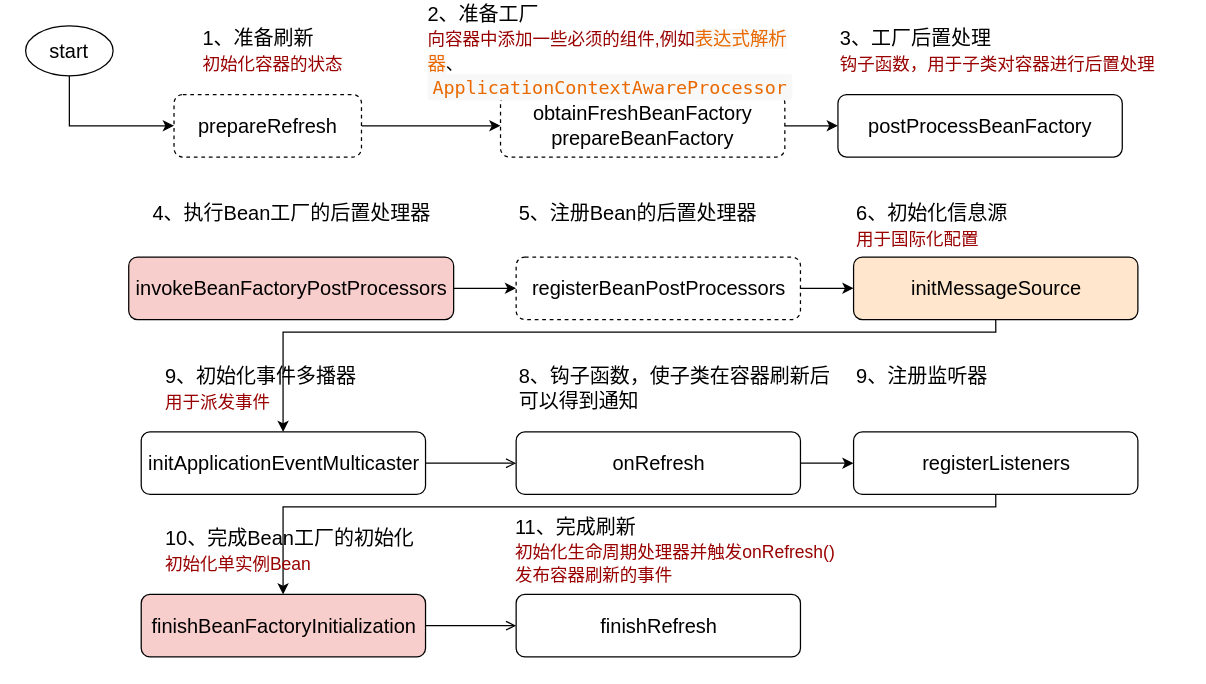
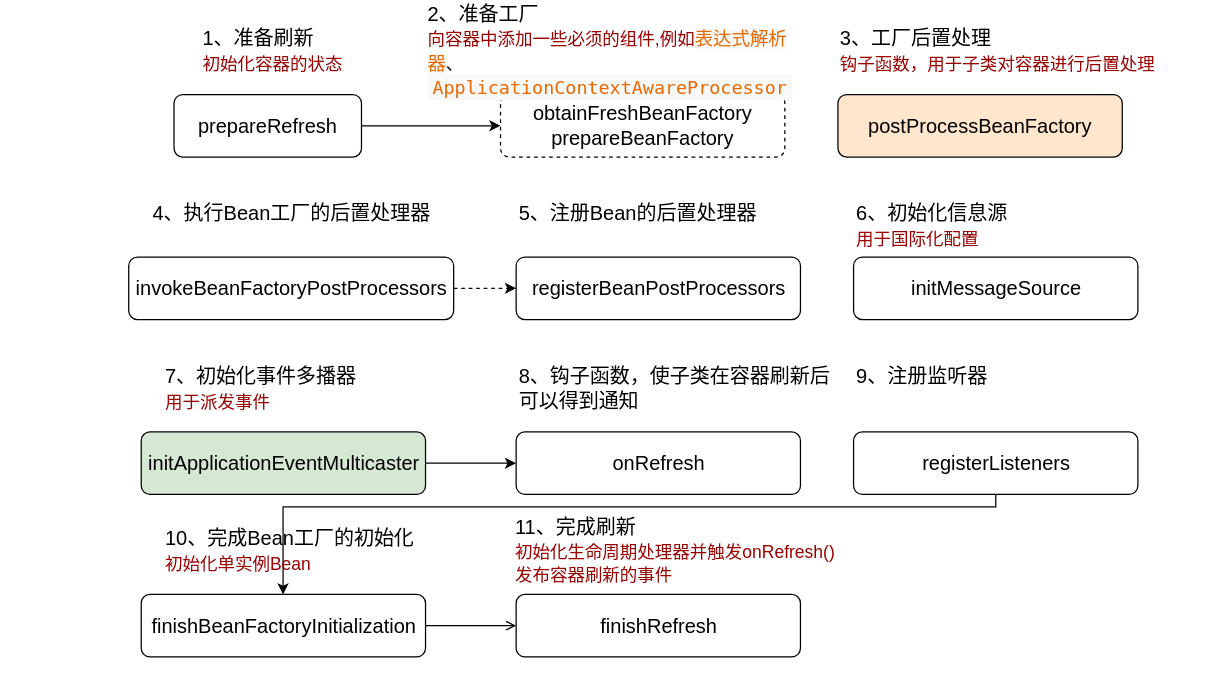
(69, 51) -> none
(93, 126) -> none
(268, 126) -> (268, 126)
(807, 126) -> none
(980, 126) -> (980, 126)
(291, 288) -> (291, 288)
(481, 288) -> (481, 288)
(658, 288) -> (658, 288)
(823, 288) -> none
(996, 288) -> (996, 288)
(600, 332) -> none
(261, 388) -> (261, 388)
(283, 463) -> (283, 463)
(508, 463) -> (506, 463)
(823, 463) -> none
(283, 626) -> (283, 626)
